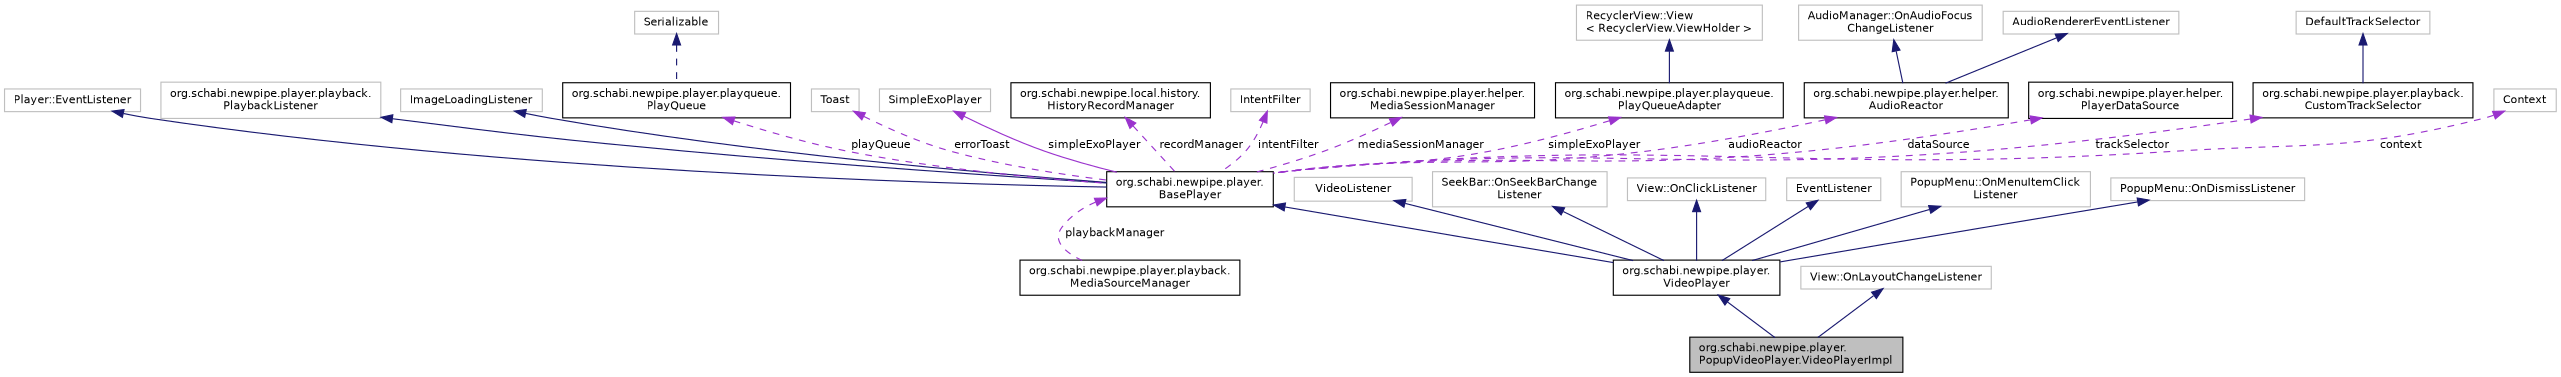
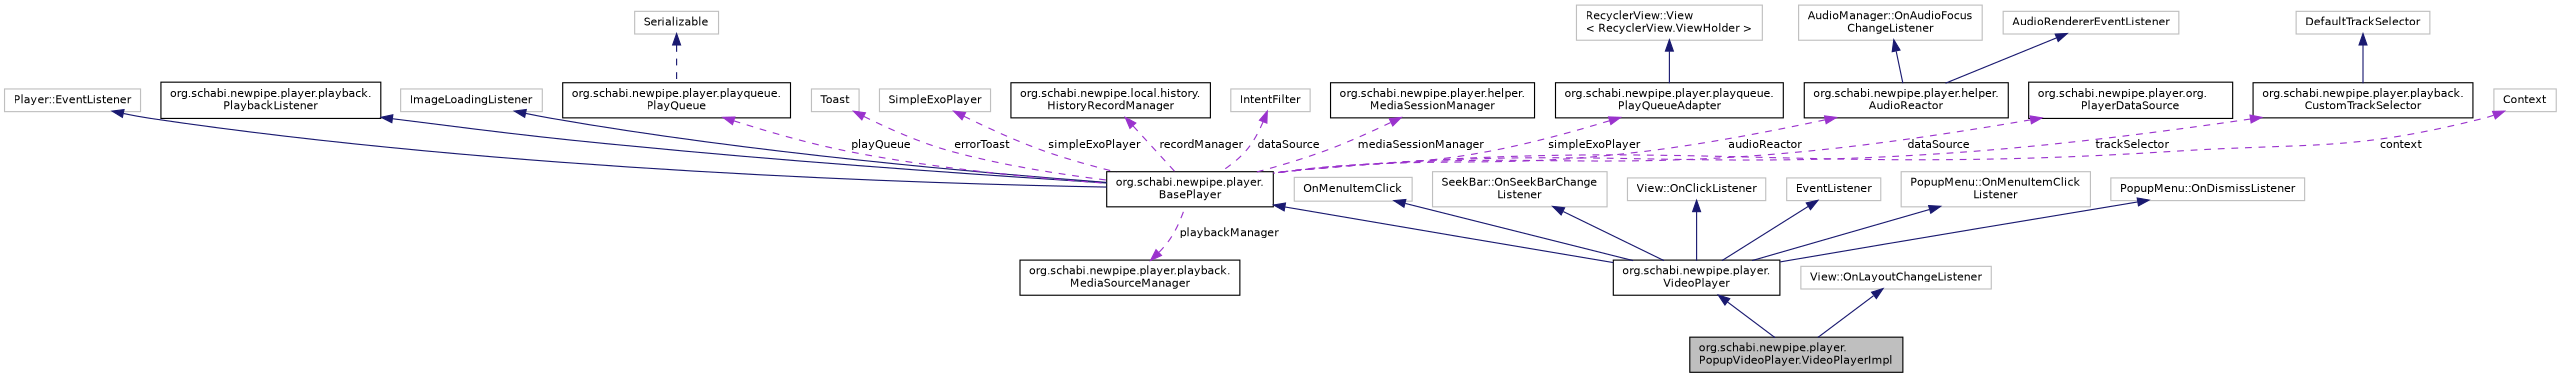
(271, 100) -> (271, 100)
(2131, 100) -> (2131, 100)
(1287, 145) -> (1287, 145)
(1039, 149) -> (1039, 149)
(1353, 189) -> (1353, 189)
(1061, 228) -> (1175, 231)
